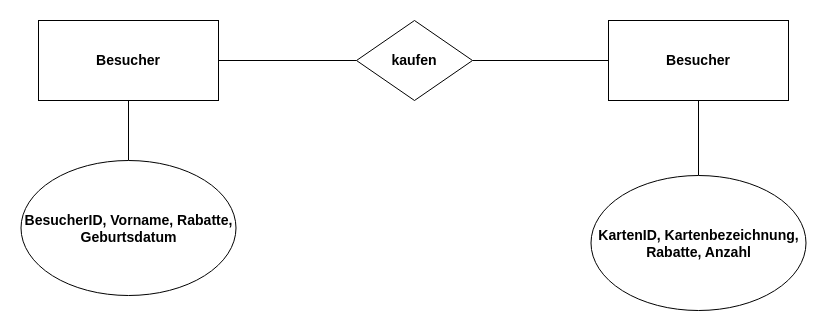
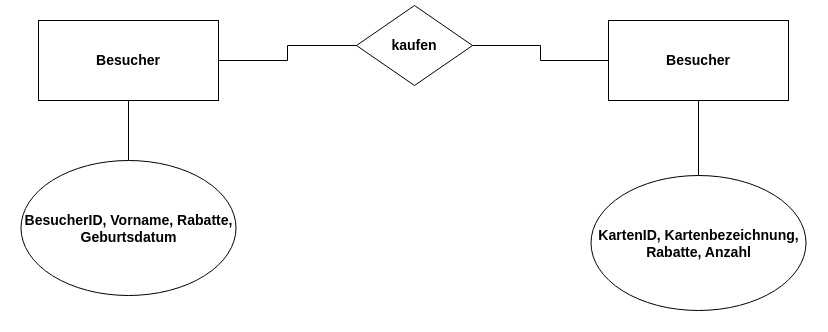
(415, 61) -> (415, 46)
